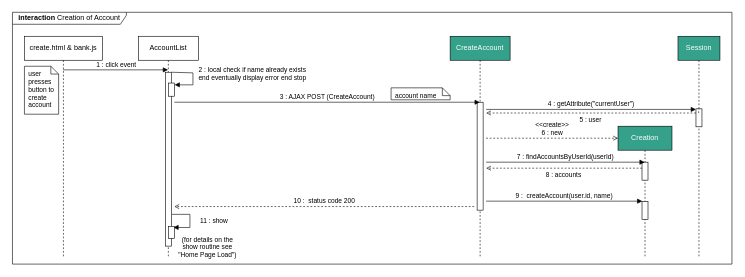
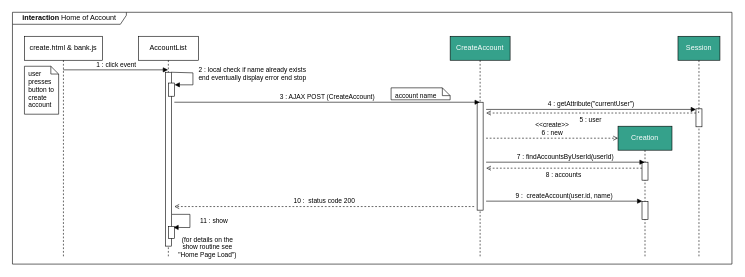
(69, 18) -> (69, 18)
